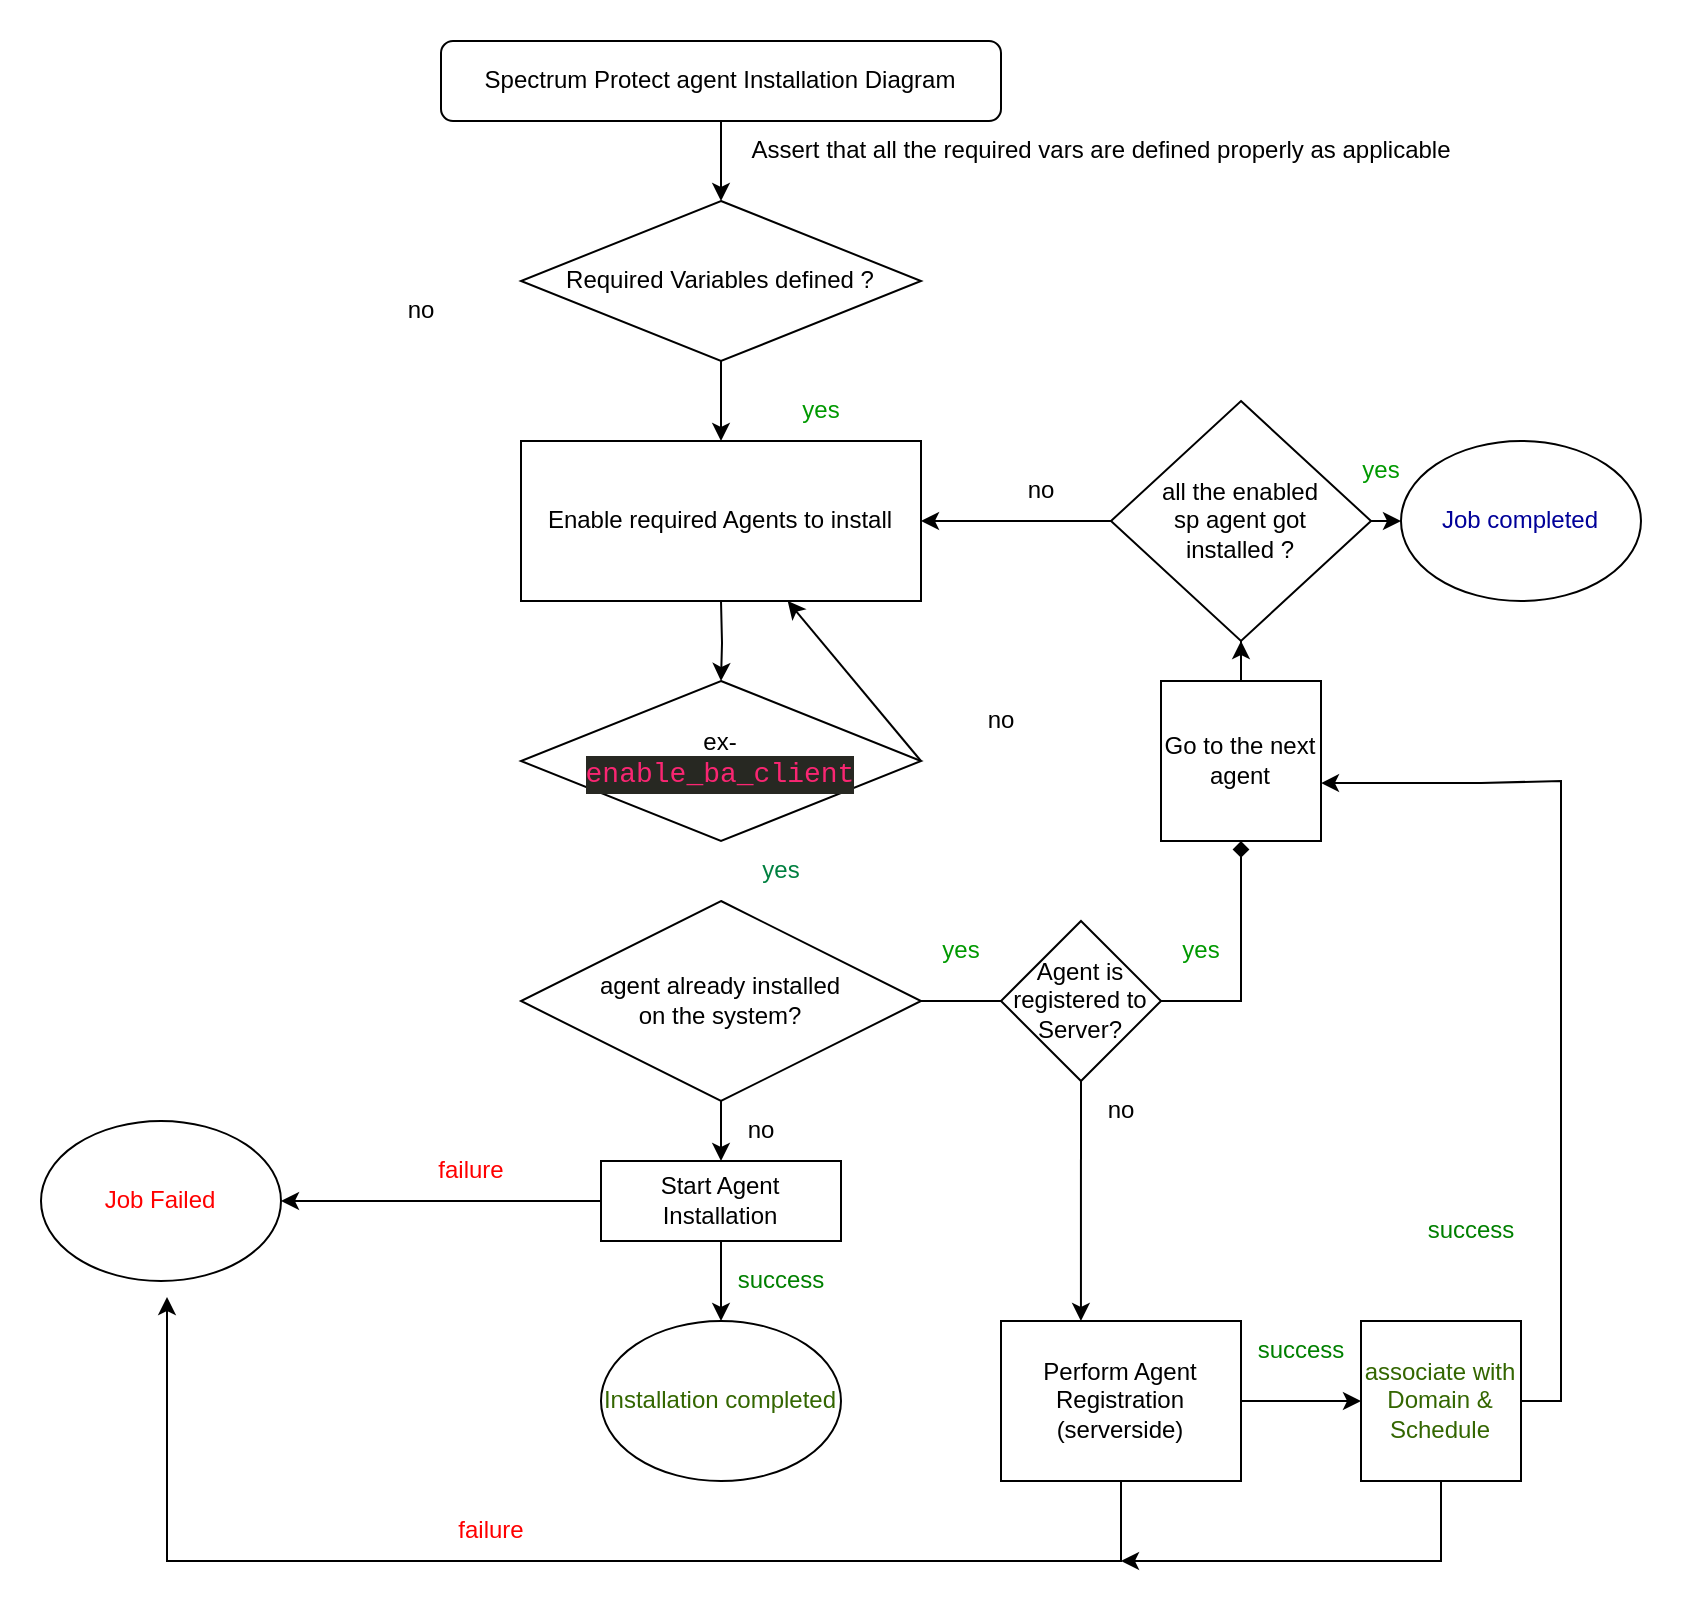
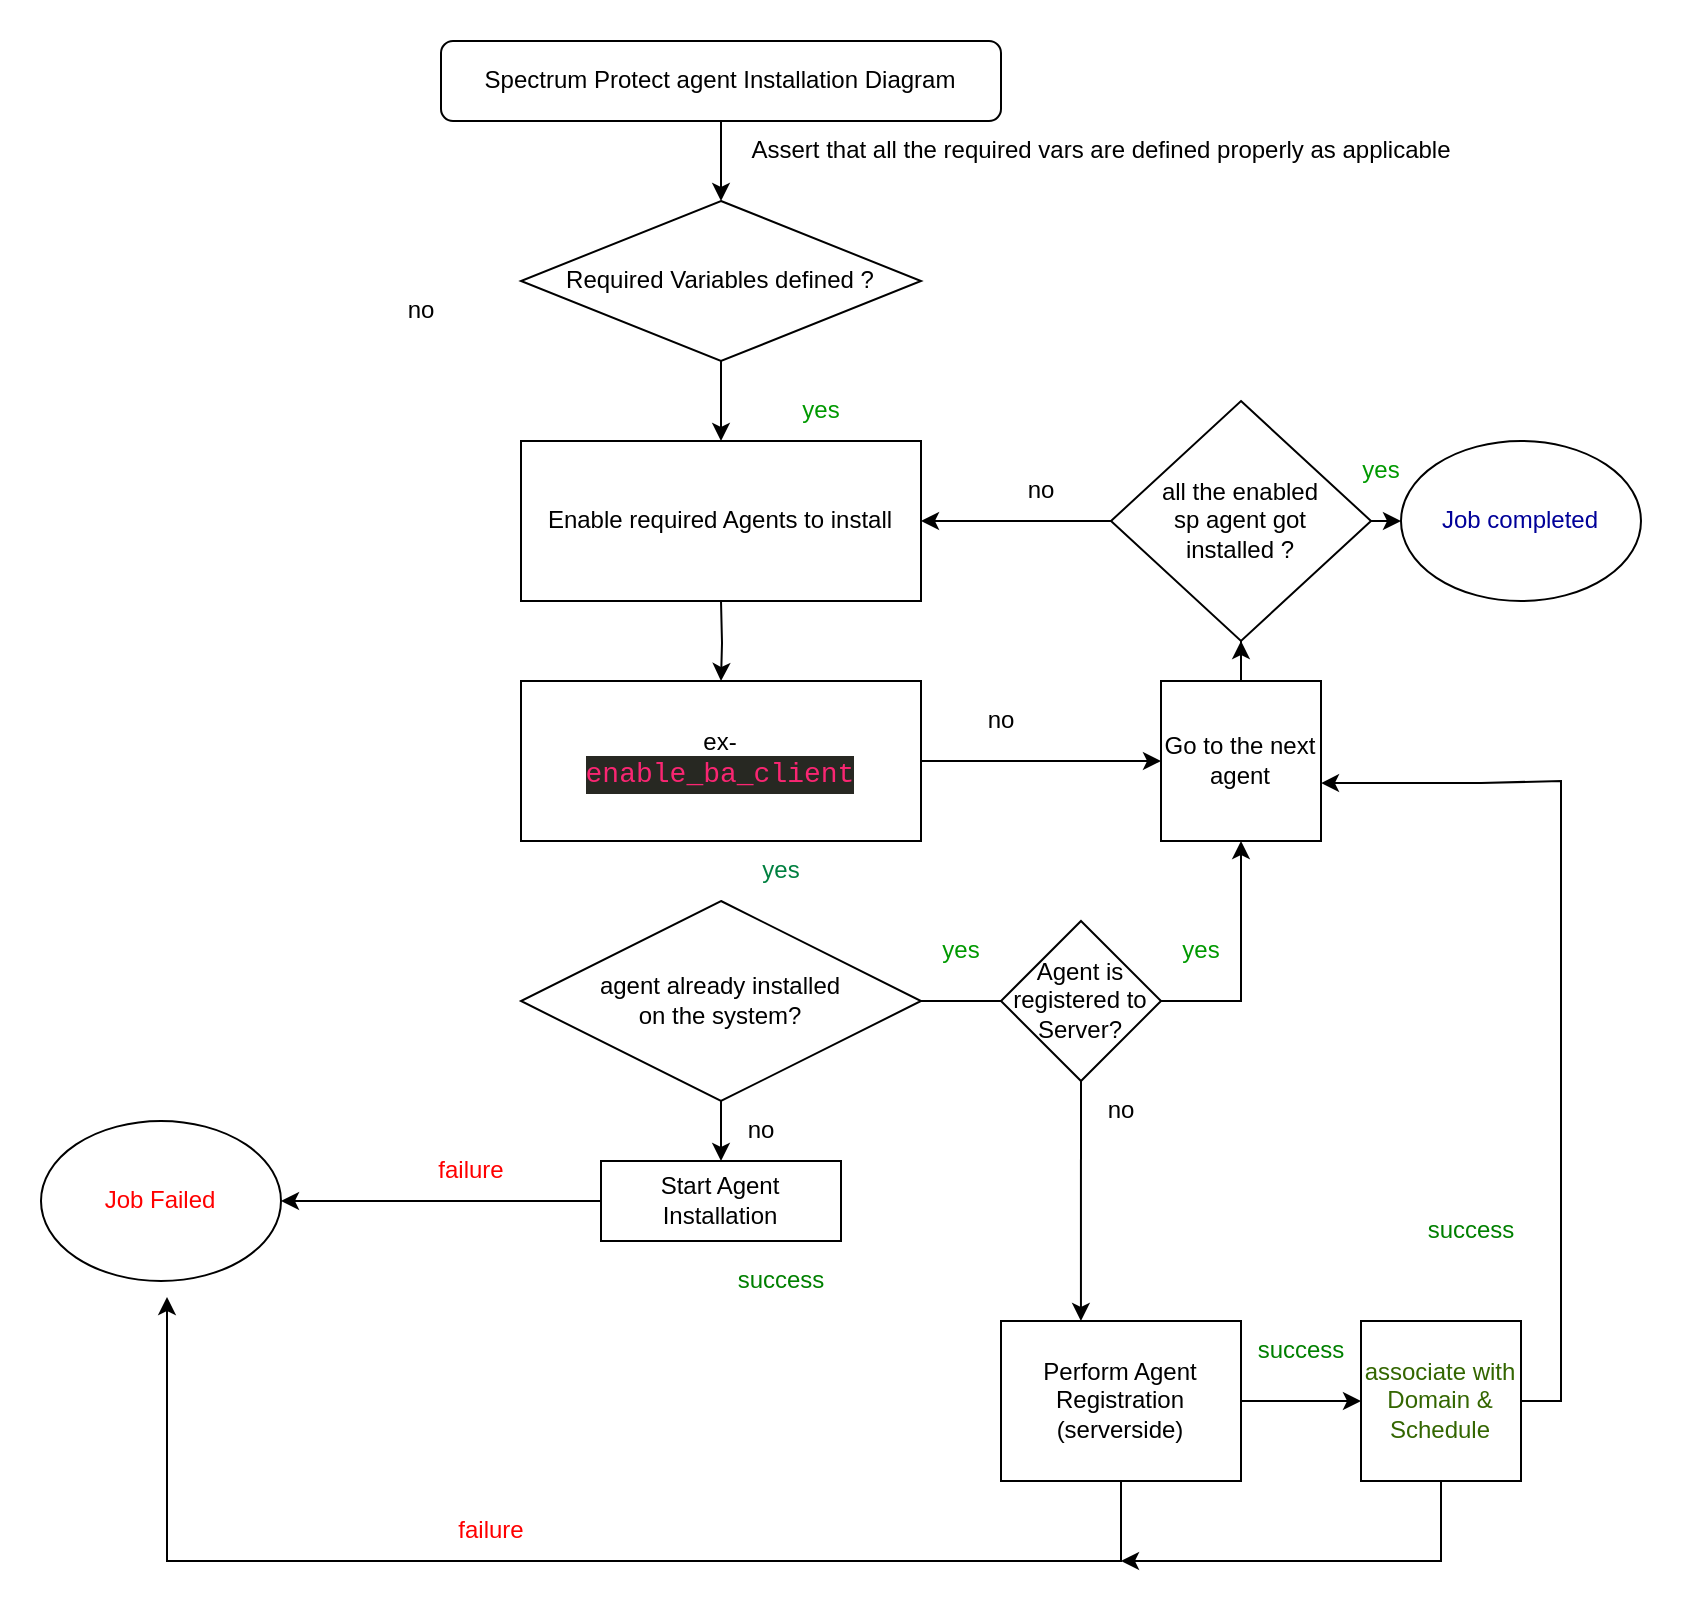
(859, 686) -> (1034, 761)
(721, 761) -> (721, 761)
(1241, 857) -> (1241, 856)
(721, 1274) -> none
(721, 1401) -> none
